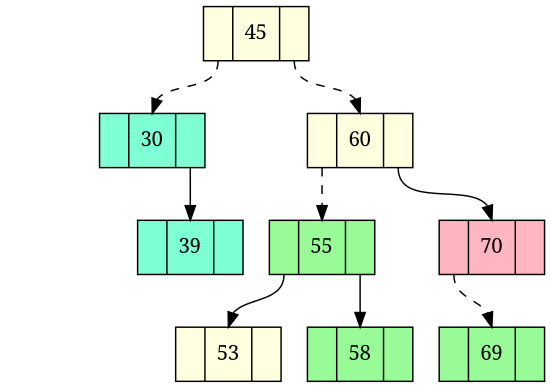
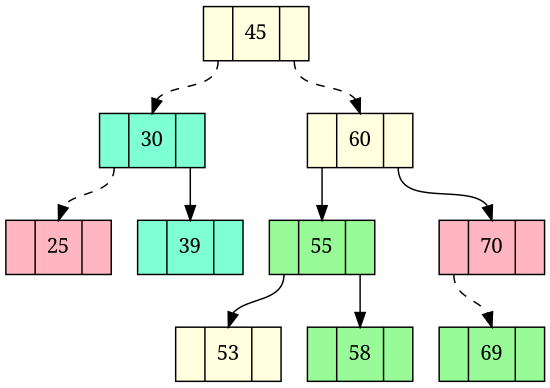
(322, 187) -> (322, 187)
none -> (59, 247)
